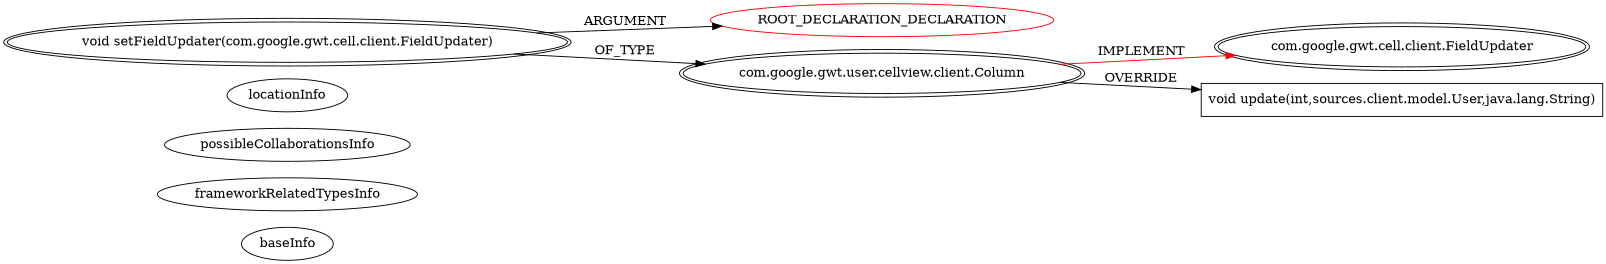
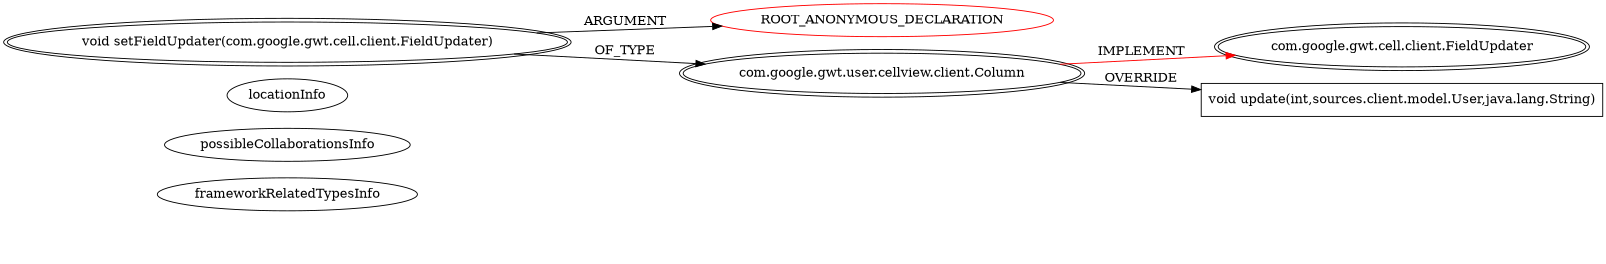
(882, 20) -> (882, 20)
(287, 244) -> none
